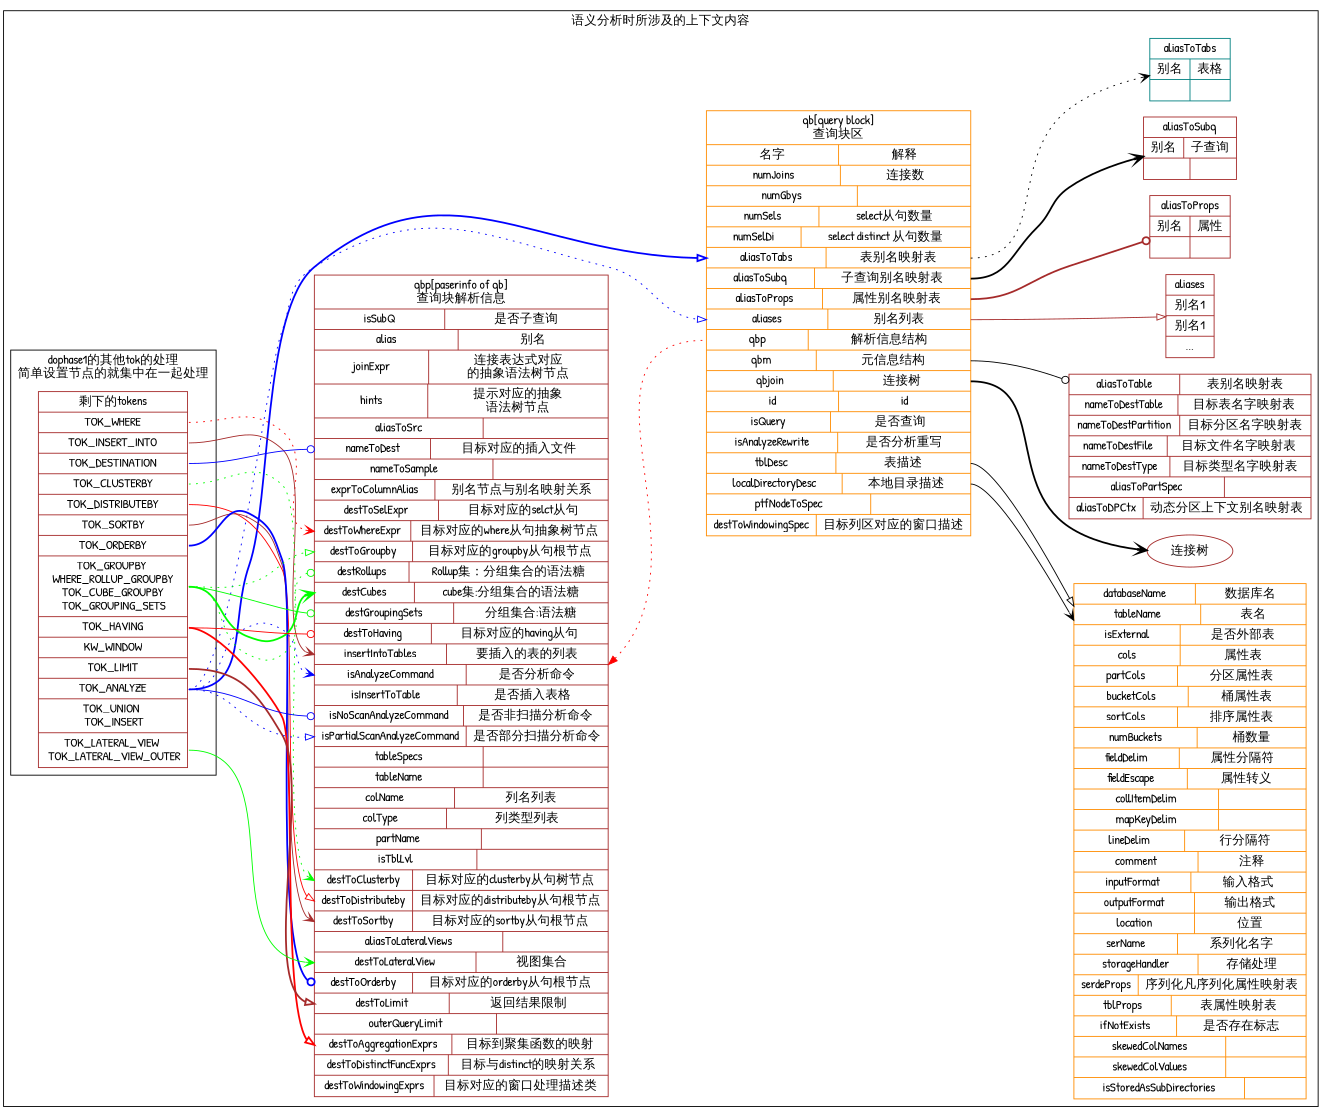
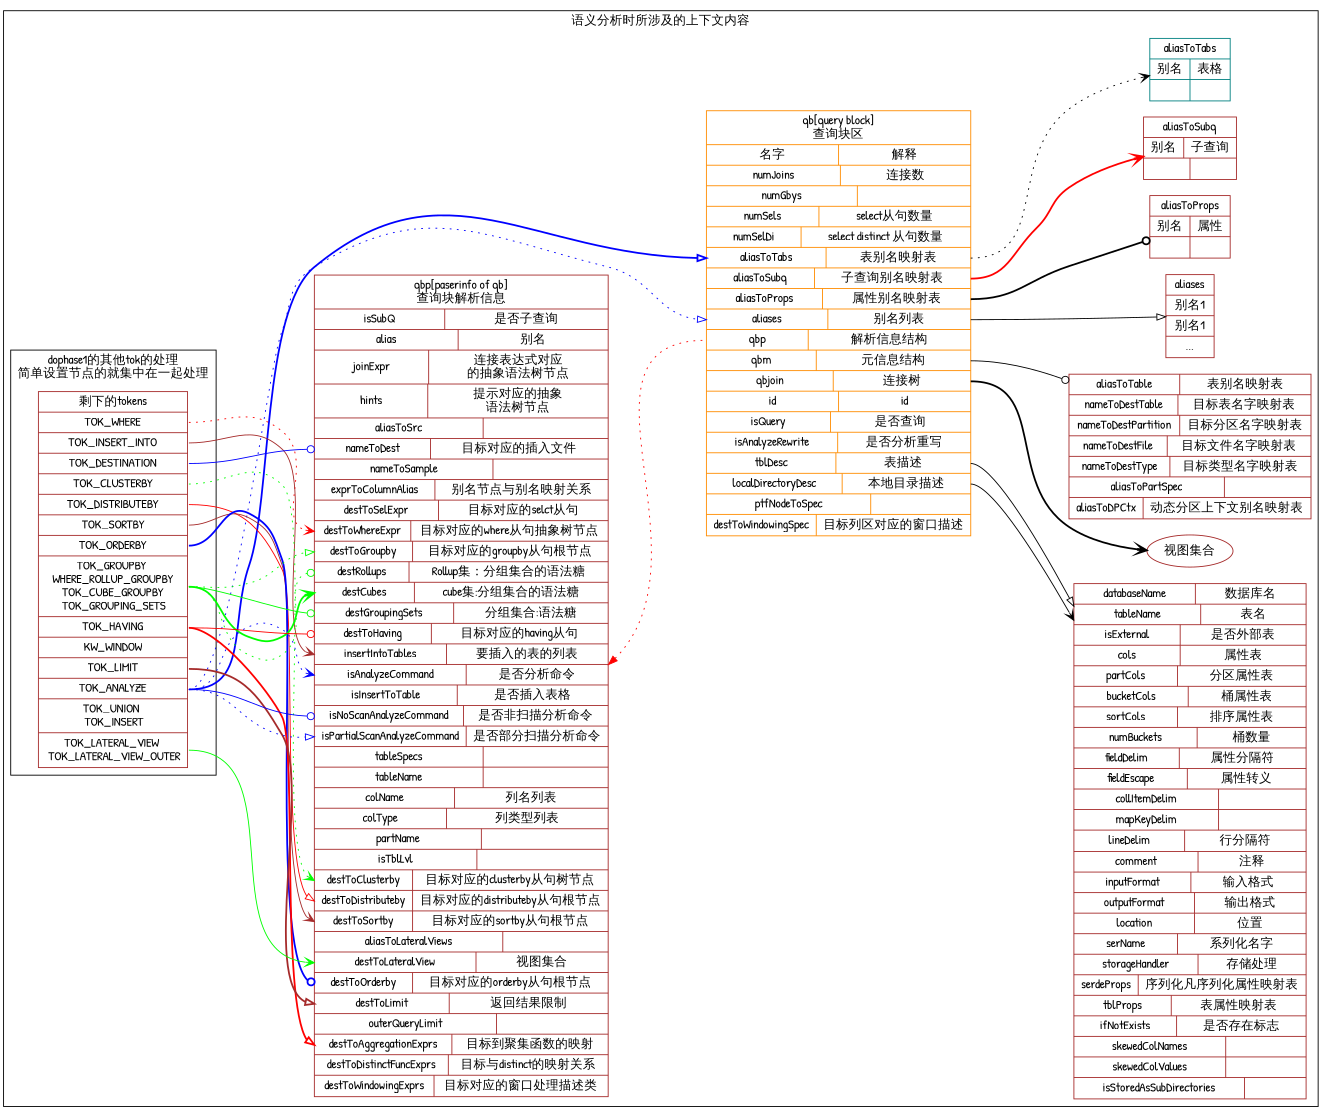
(1048, 213) -> (1048, 213)
(1056, 271) -> (1056, 271)
(1064, 319) -> (1064, 319)
(1190, 551) -> (1190, 551)
(1190, 841) -> (1190, 841)
